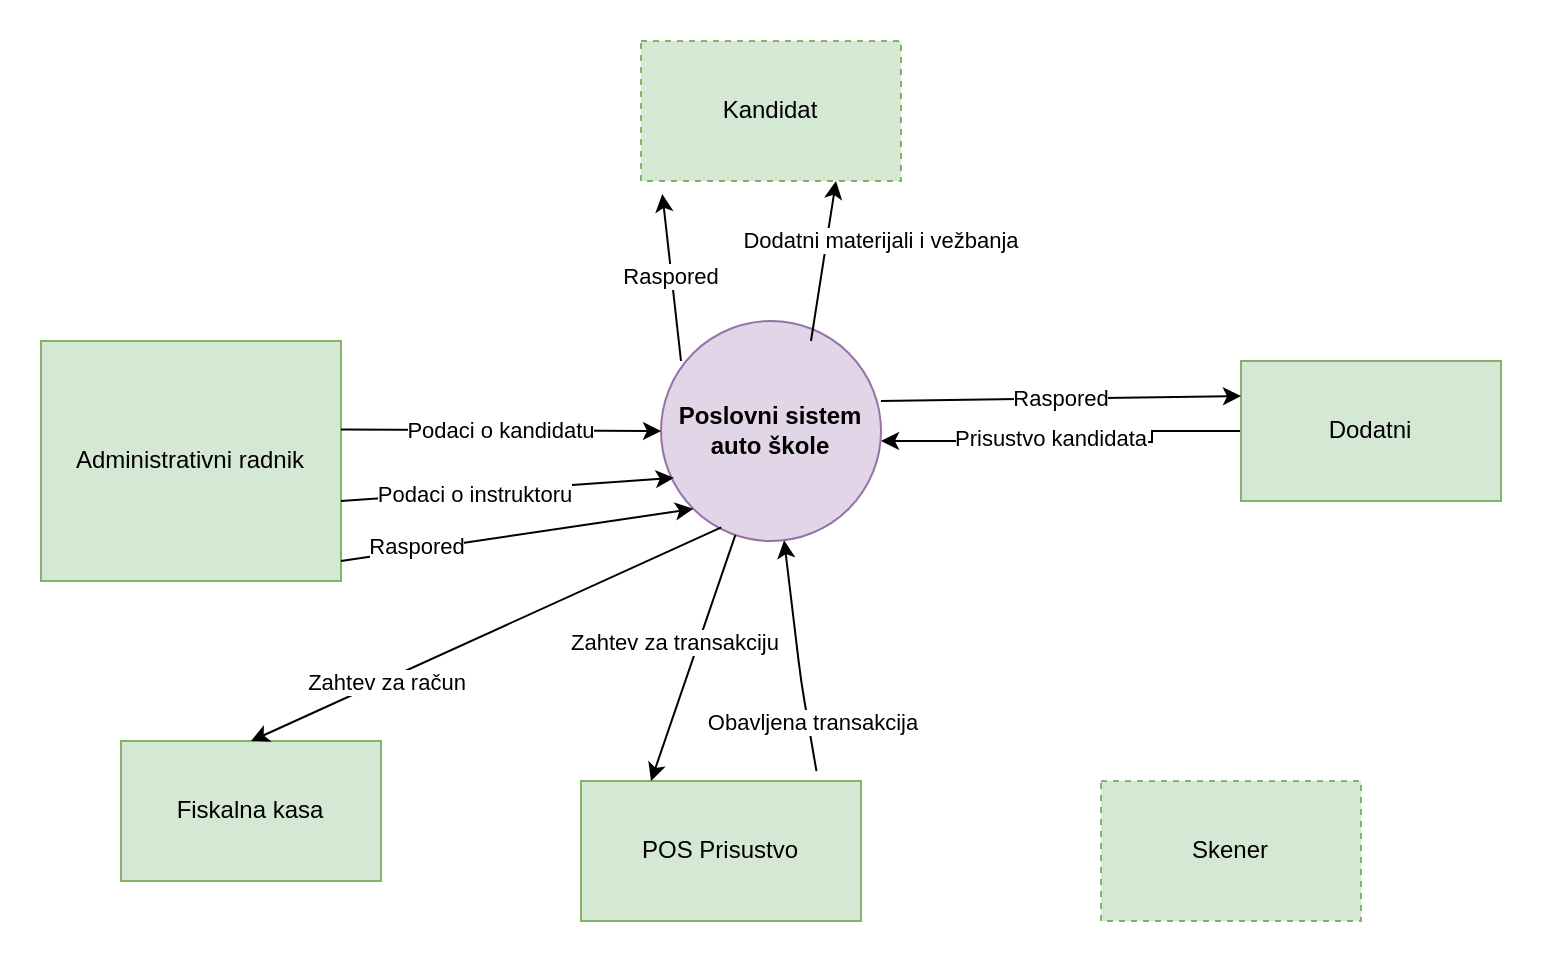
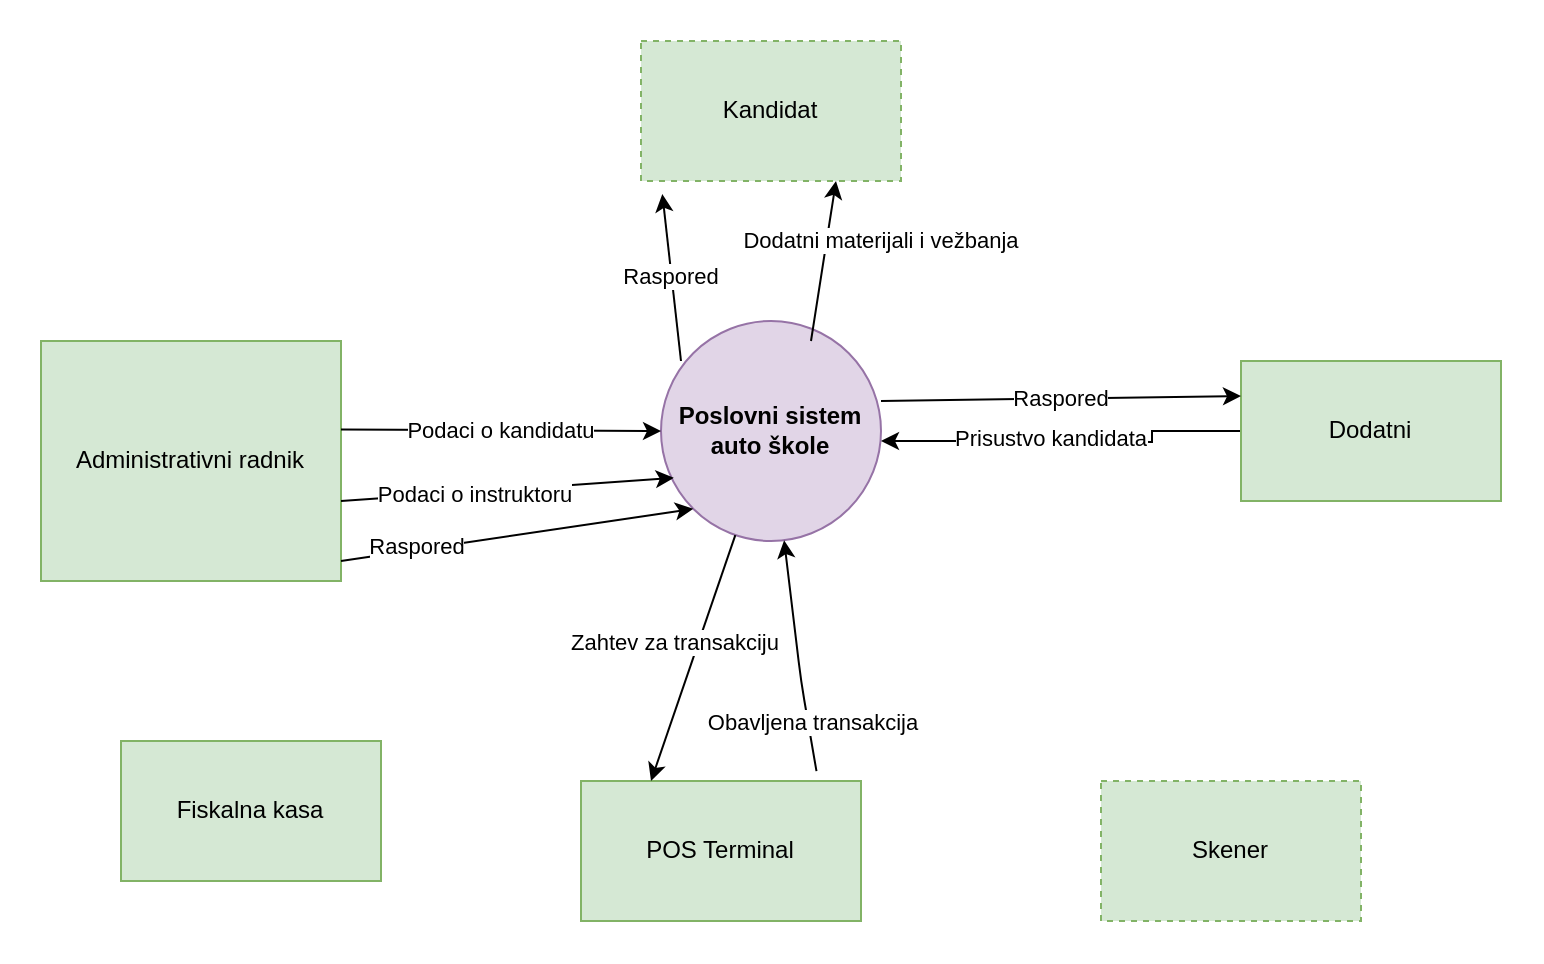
(564, 599) -> none
(721, 851) -> (721, 851)
